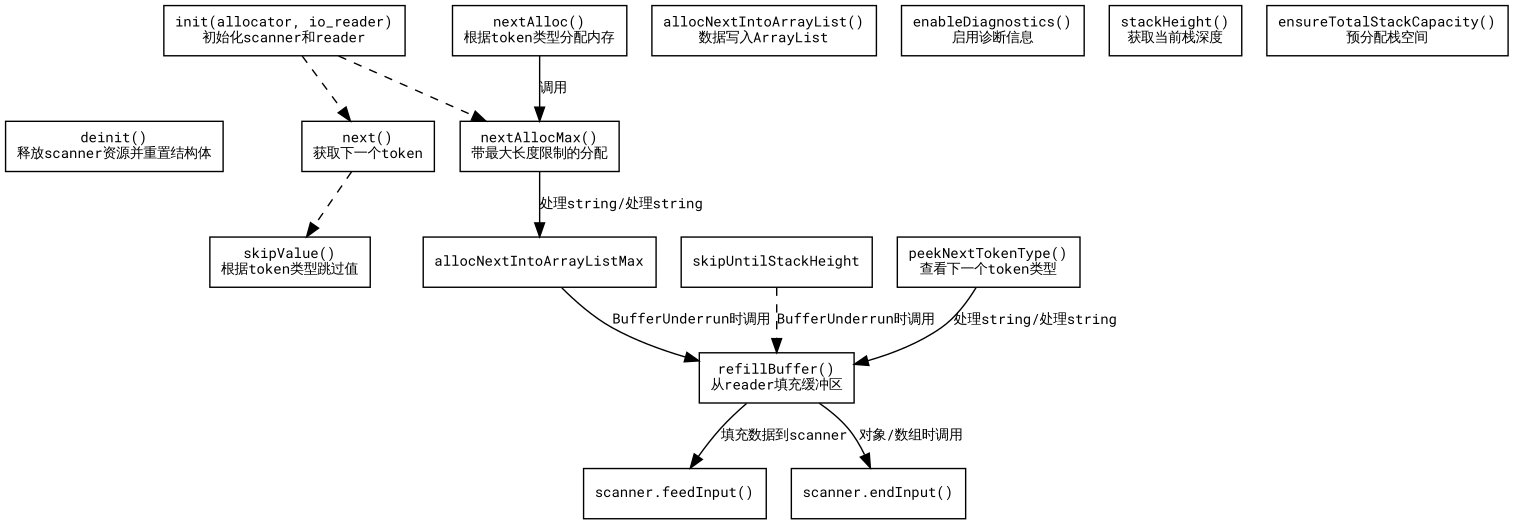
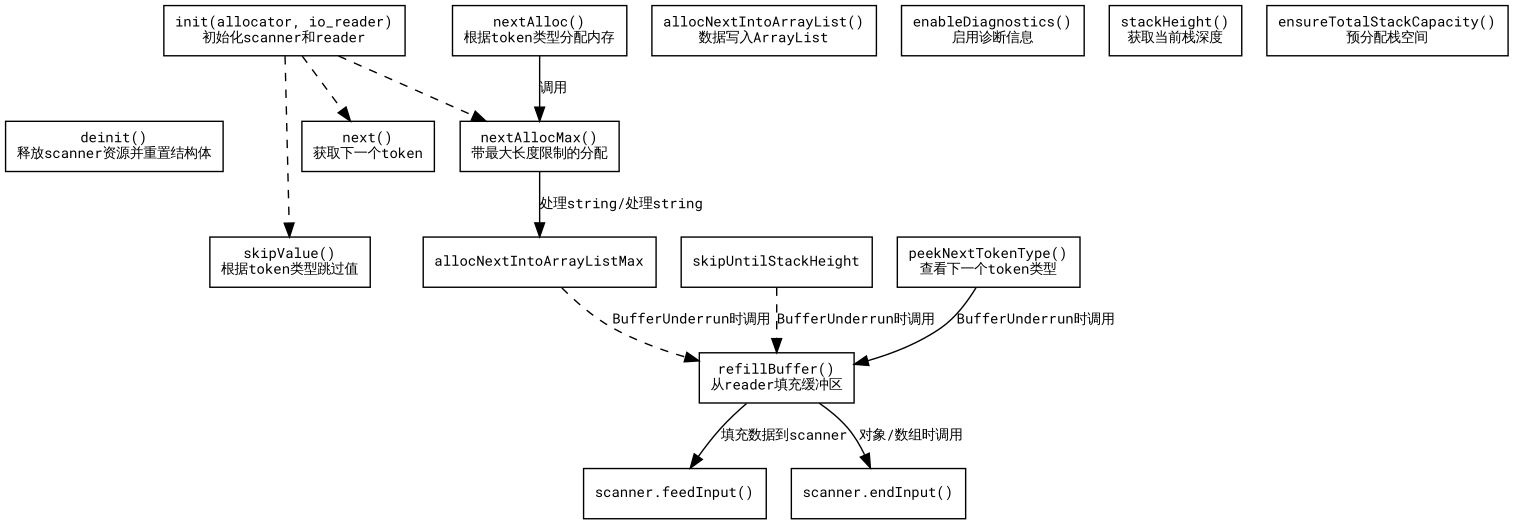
(333, 199) -> (287, 140)
(1036, 320) -> (1036, 320)
(619, 331) -> (619, 331)
